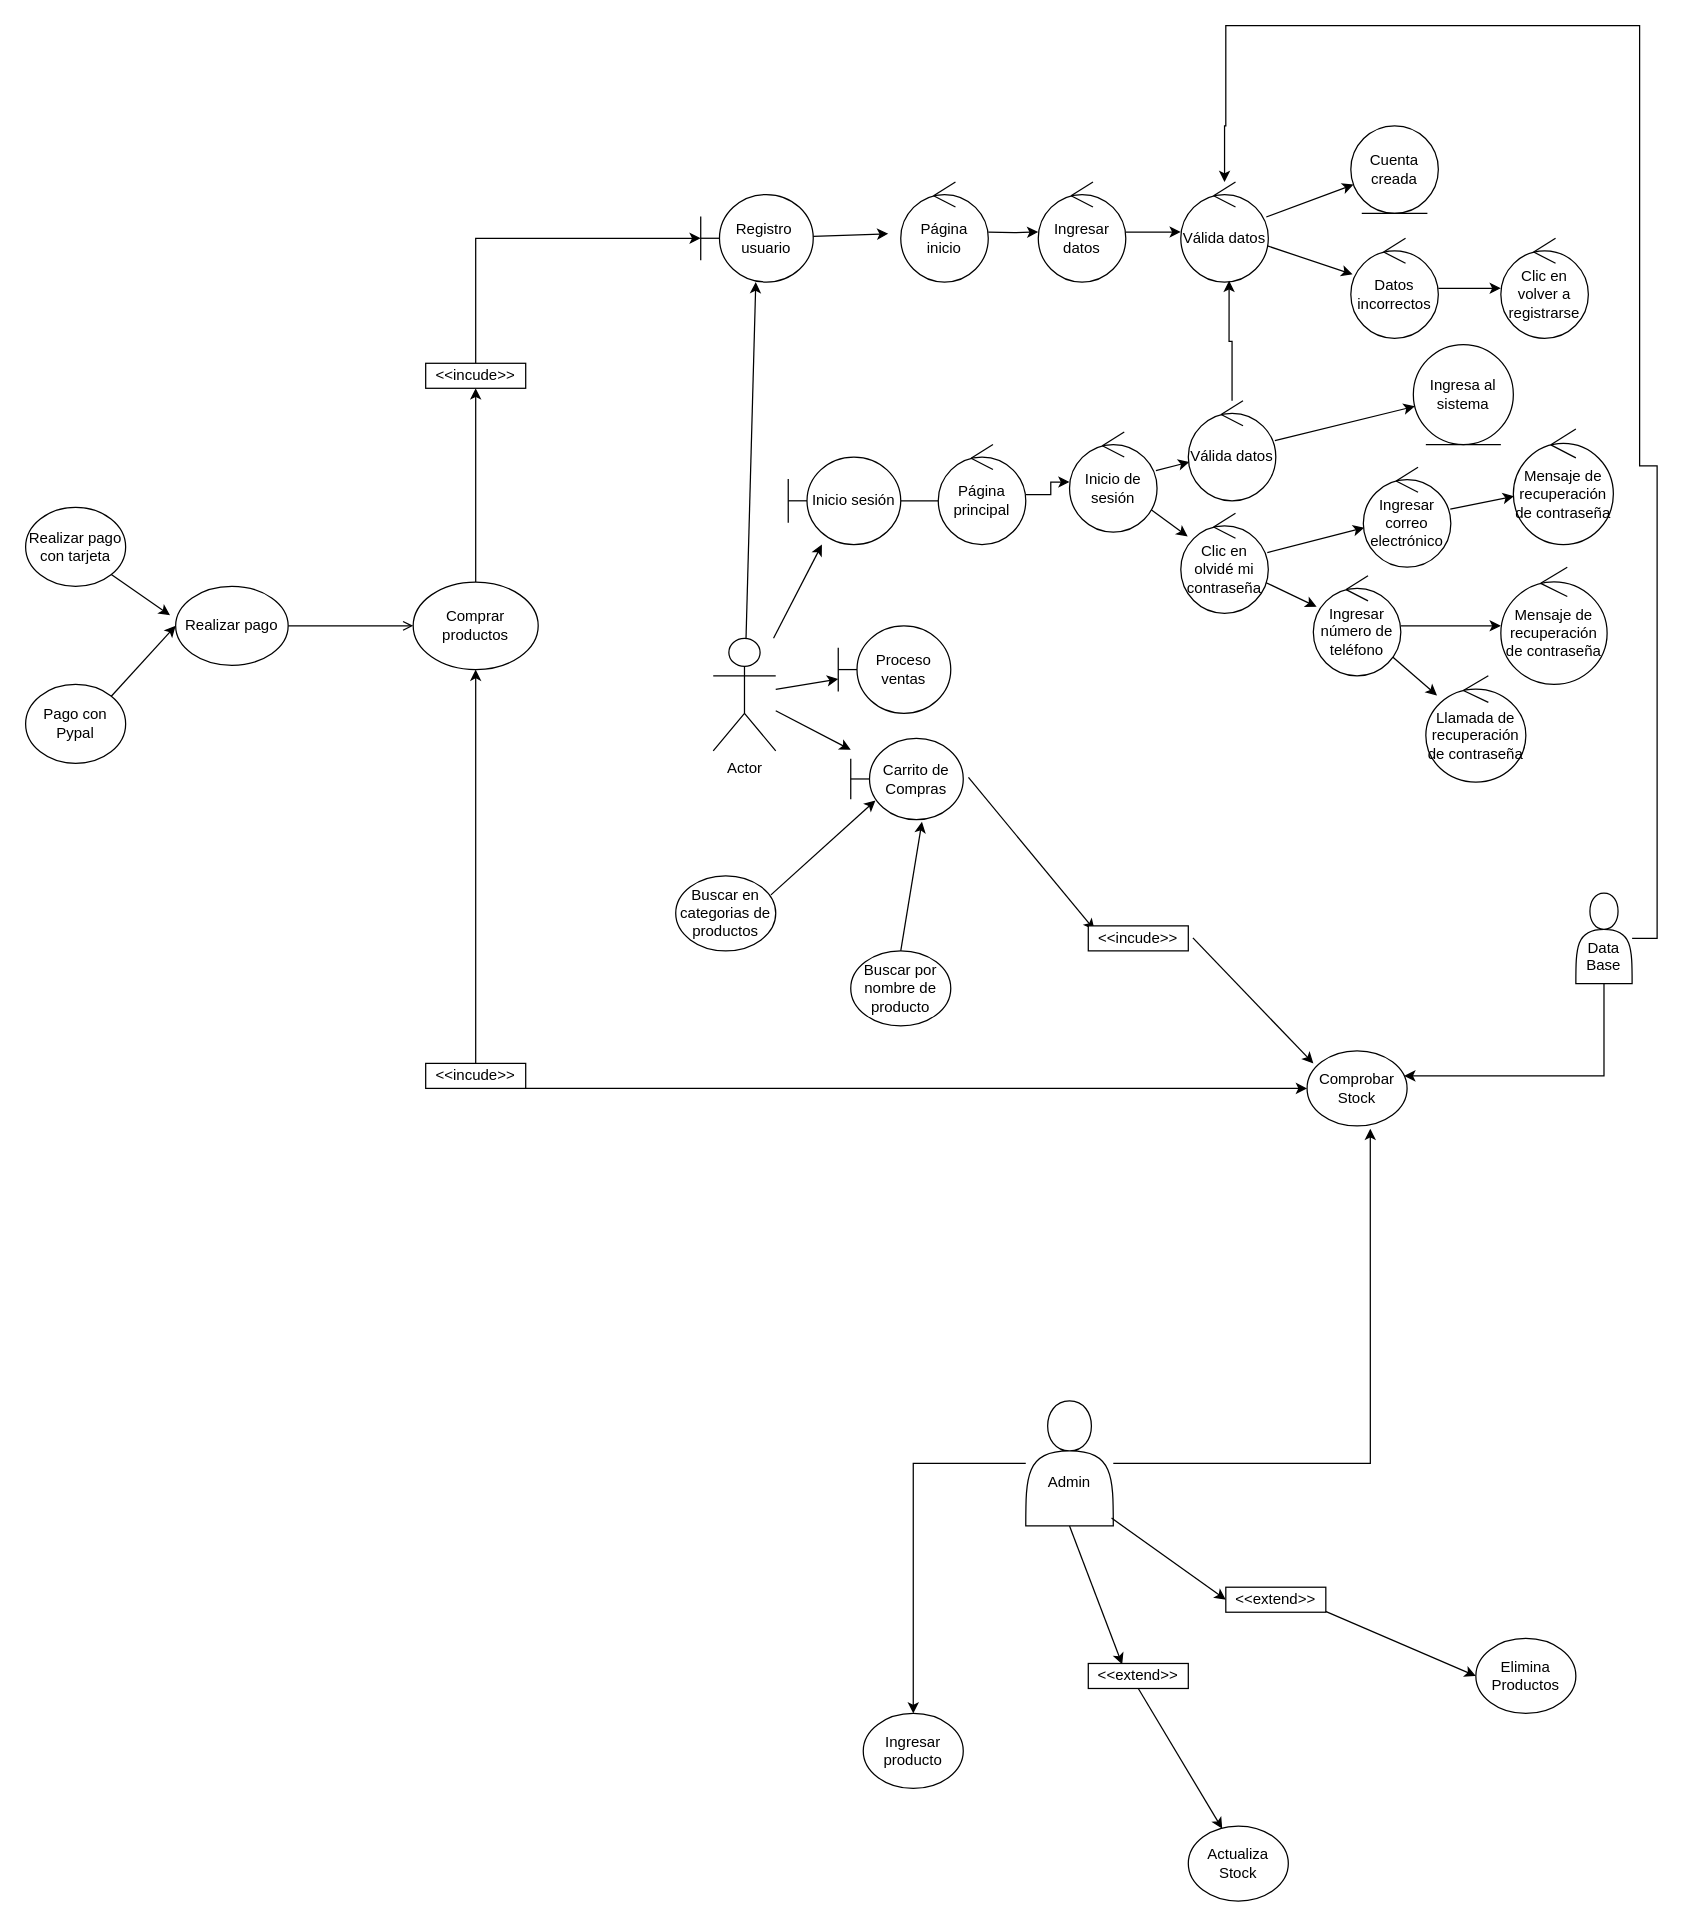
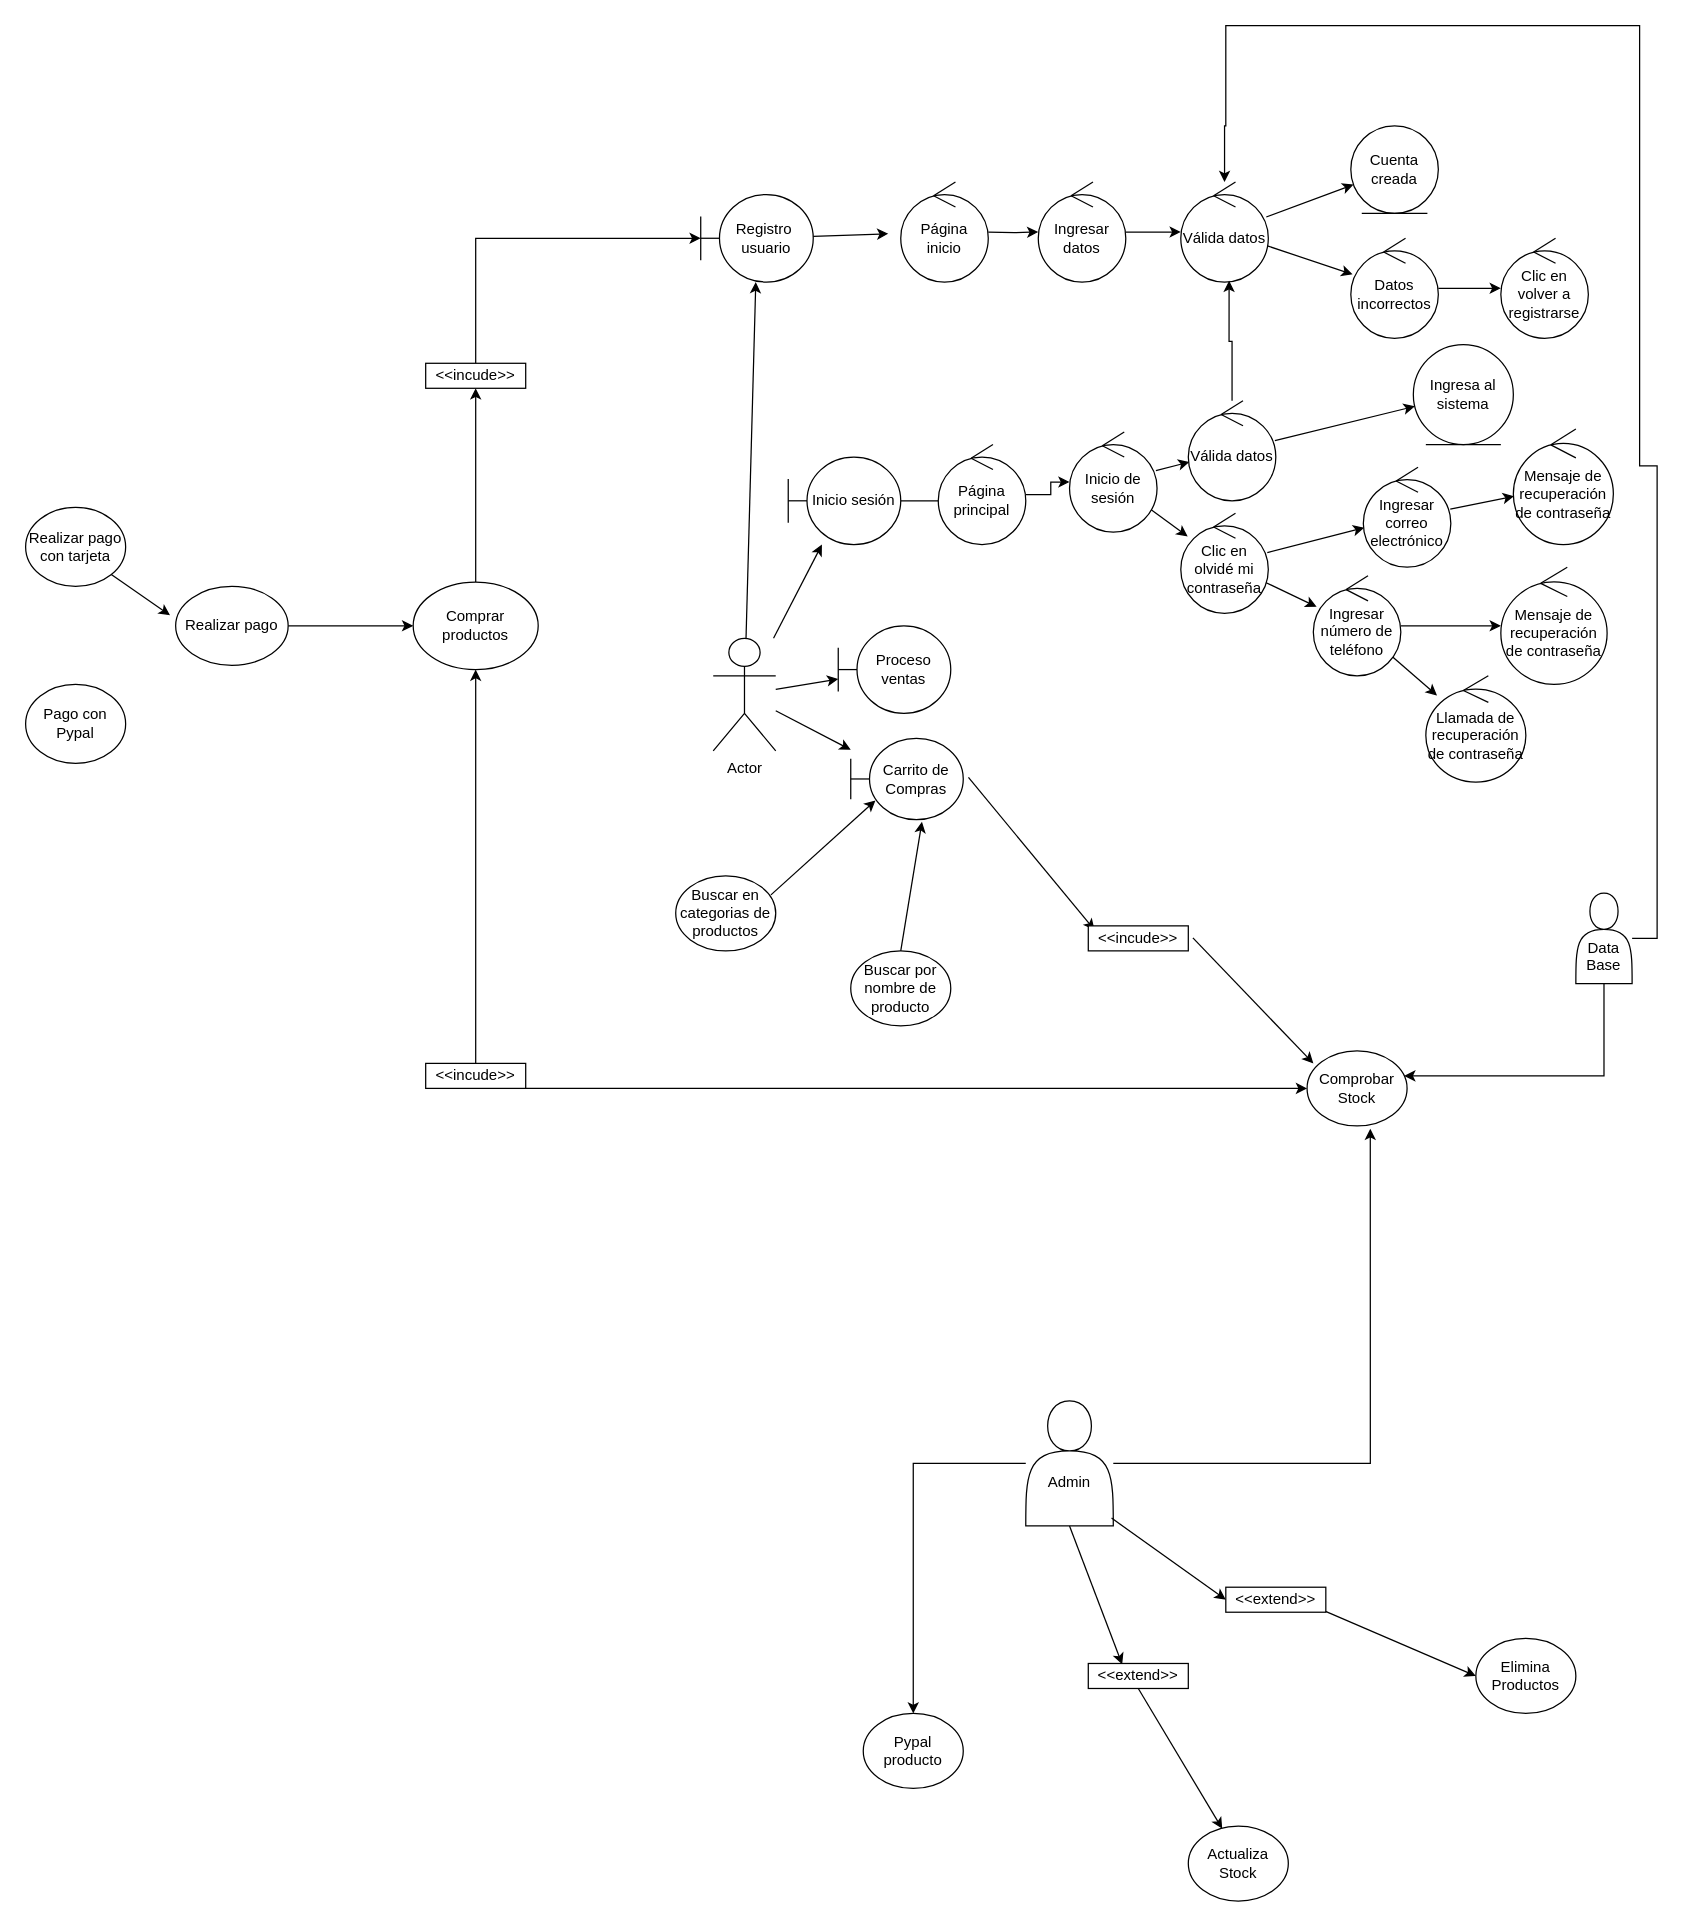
(405, 626) -> (403, 626)
(140, 664) -> none
(913, 1751) -> (913, 1751)
